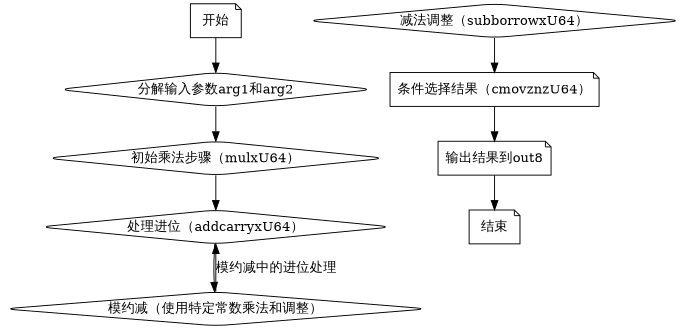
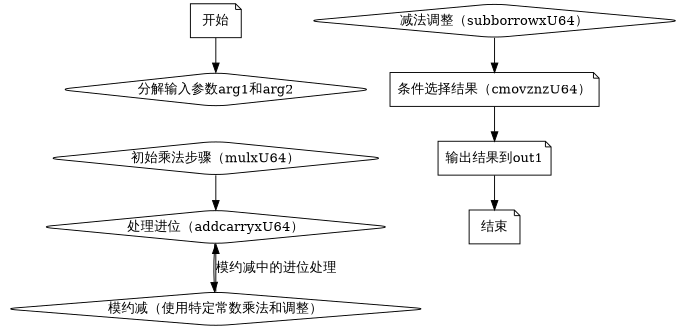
(216, 119) -> none
(495, 158) -> (495, 158)
